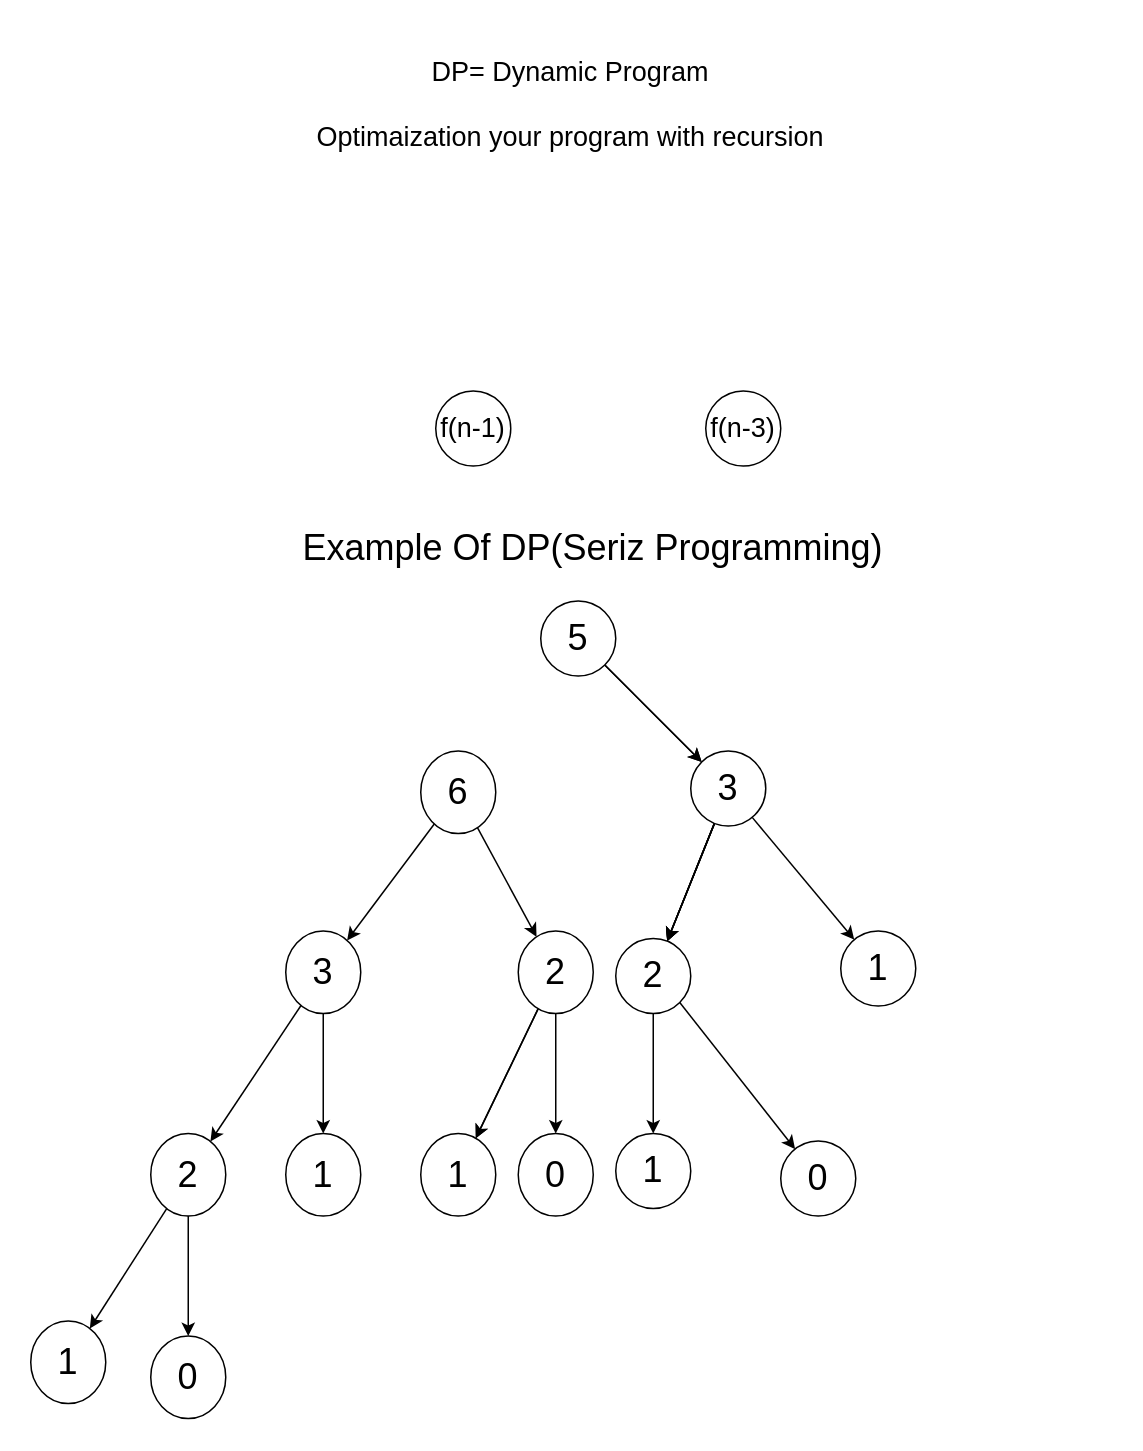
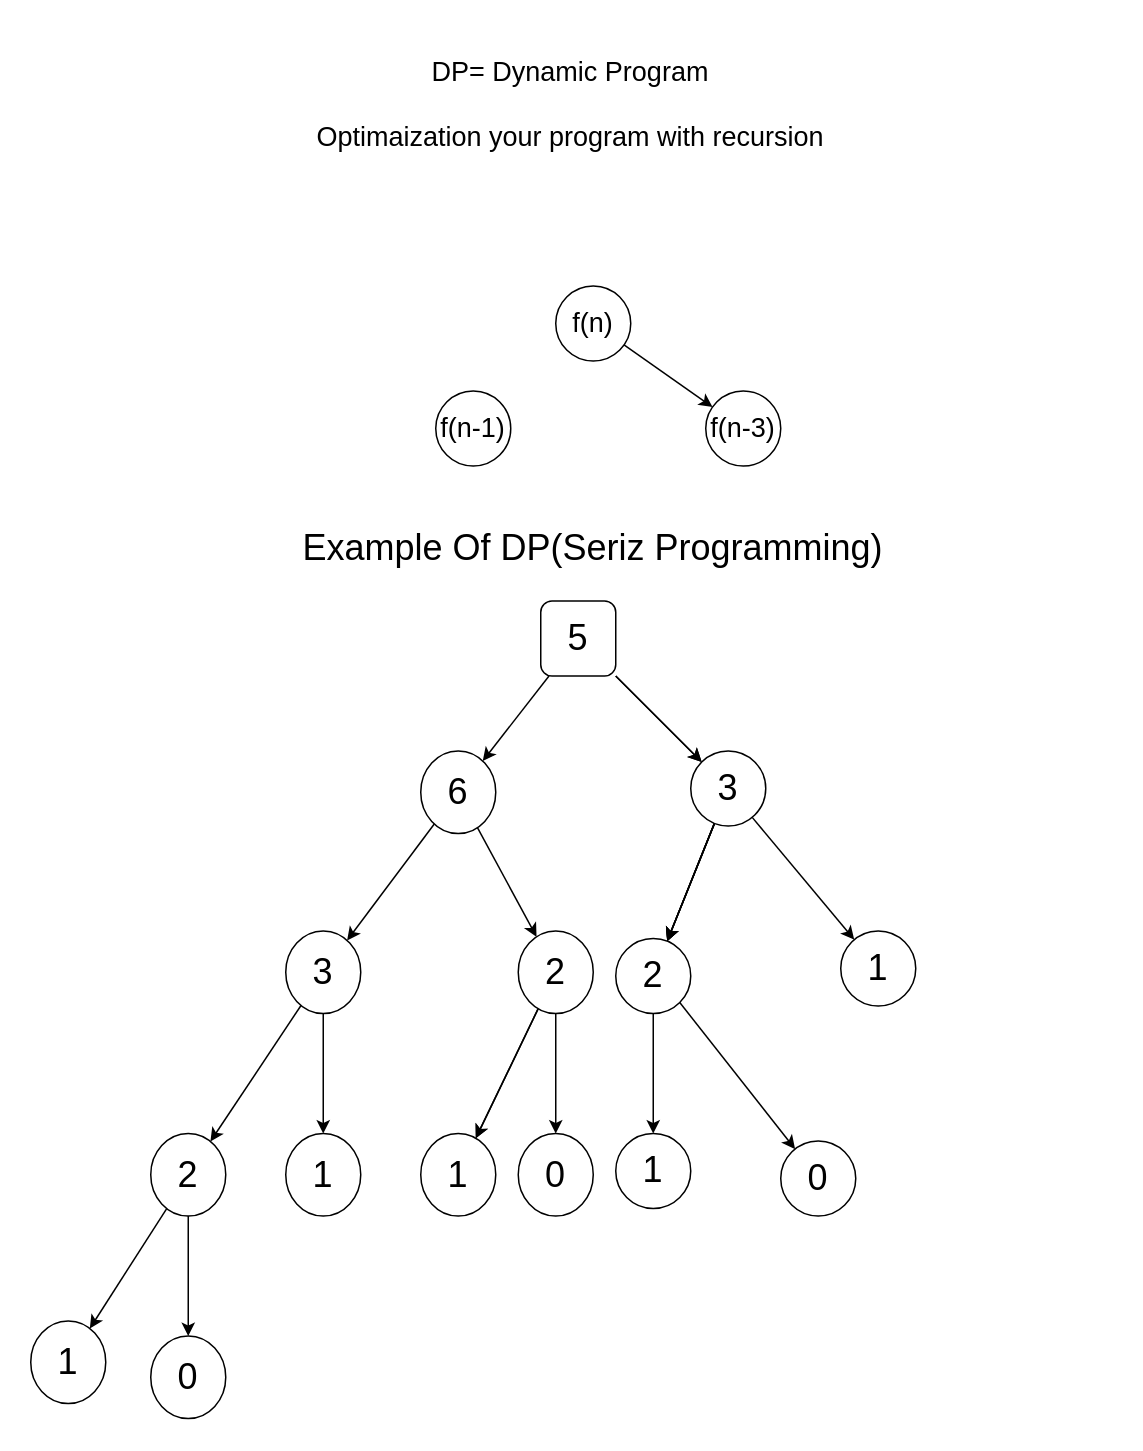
none -> (593, 323)
none -> (664, 373)
(578, 638) -> (578, 638)
none -> (519, 714)
